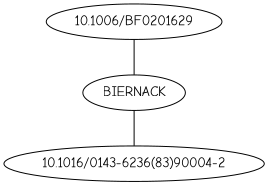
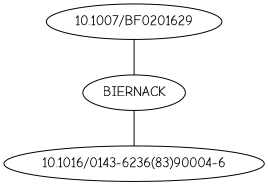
(134, 22) -> (134, 22)
(134, 164) -> (134, 164)
